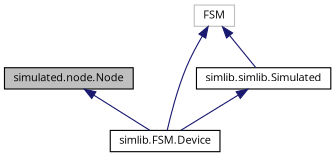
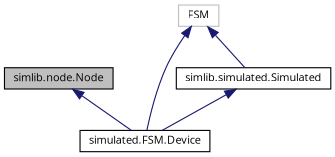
(69, 78) -> (59, 78)
(264, 78) -> (254, 78)
(165, 141) -> (145, 141)
